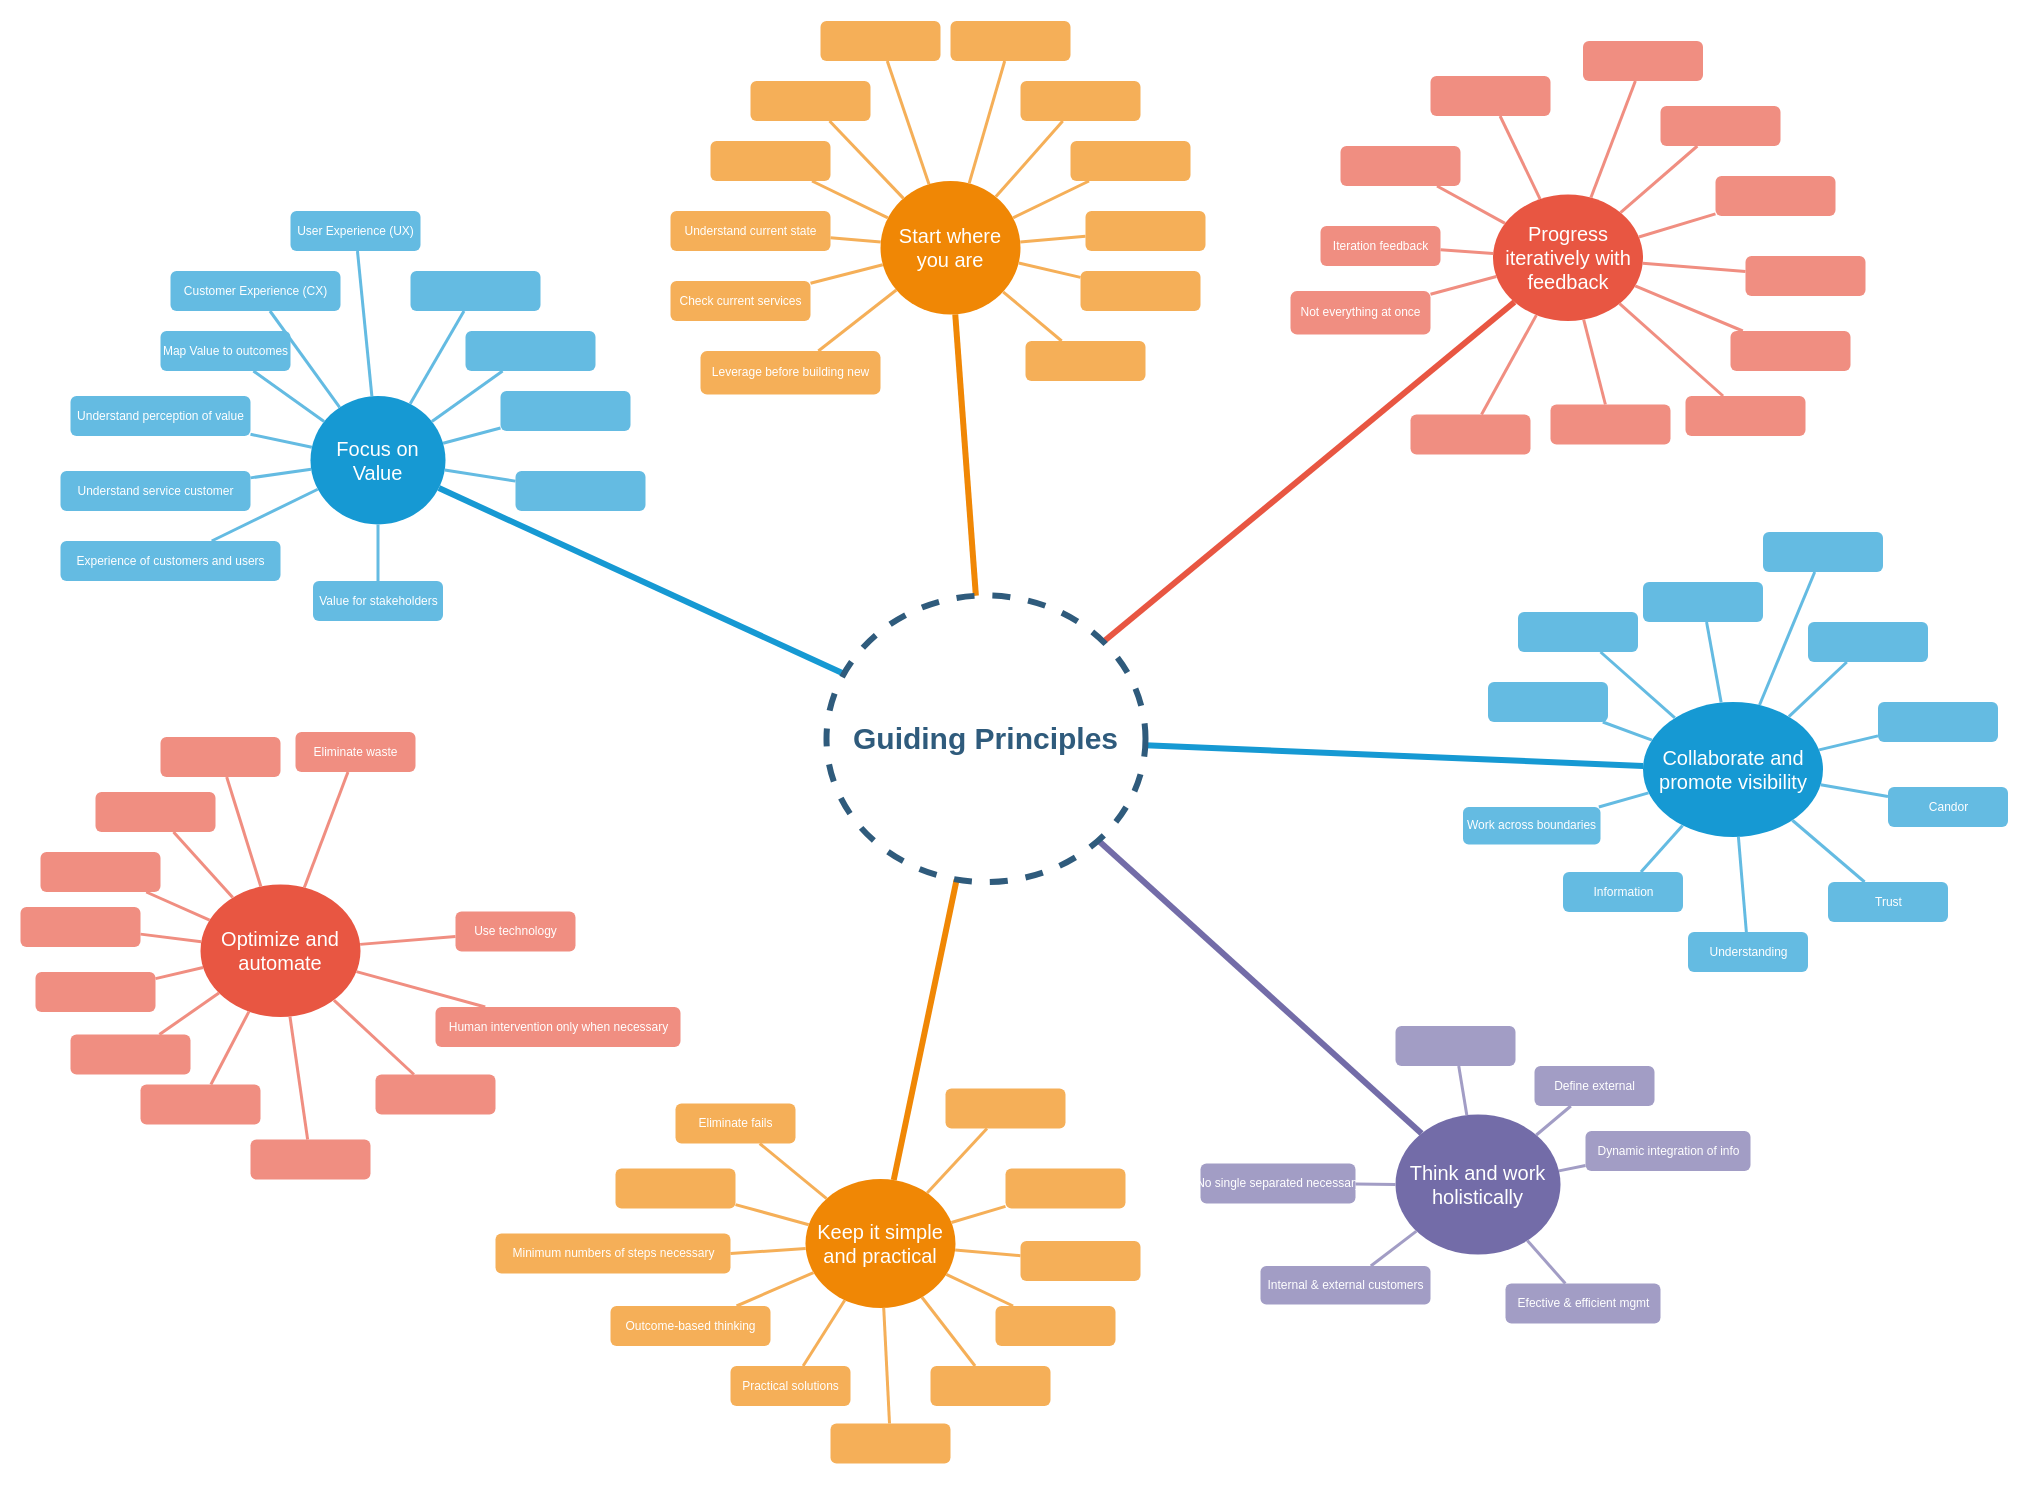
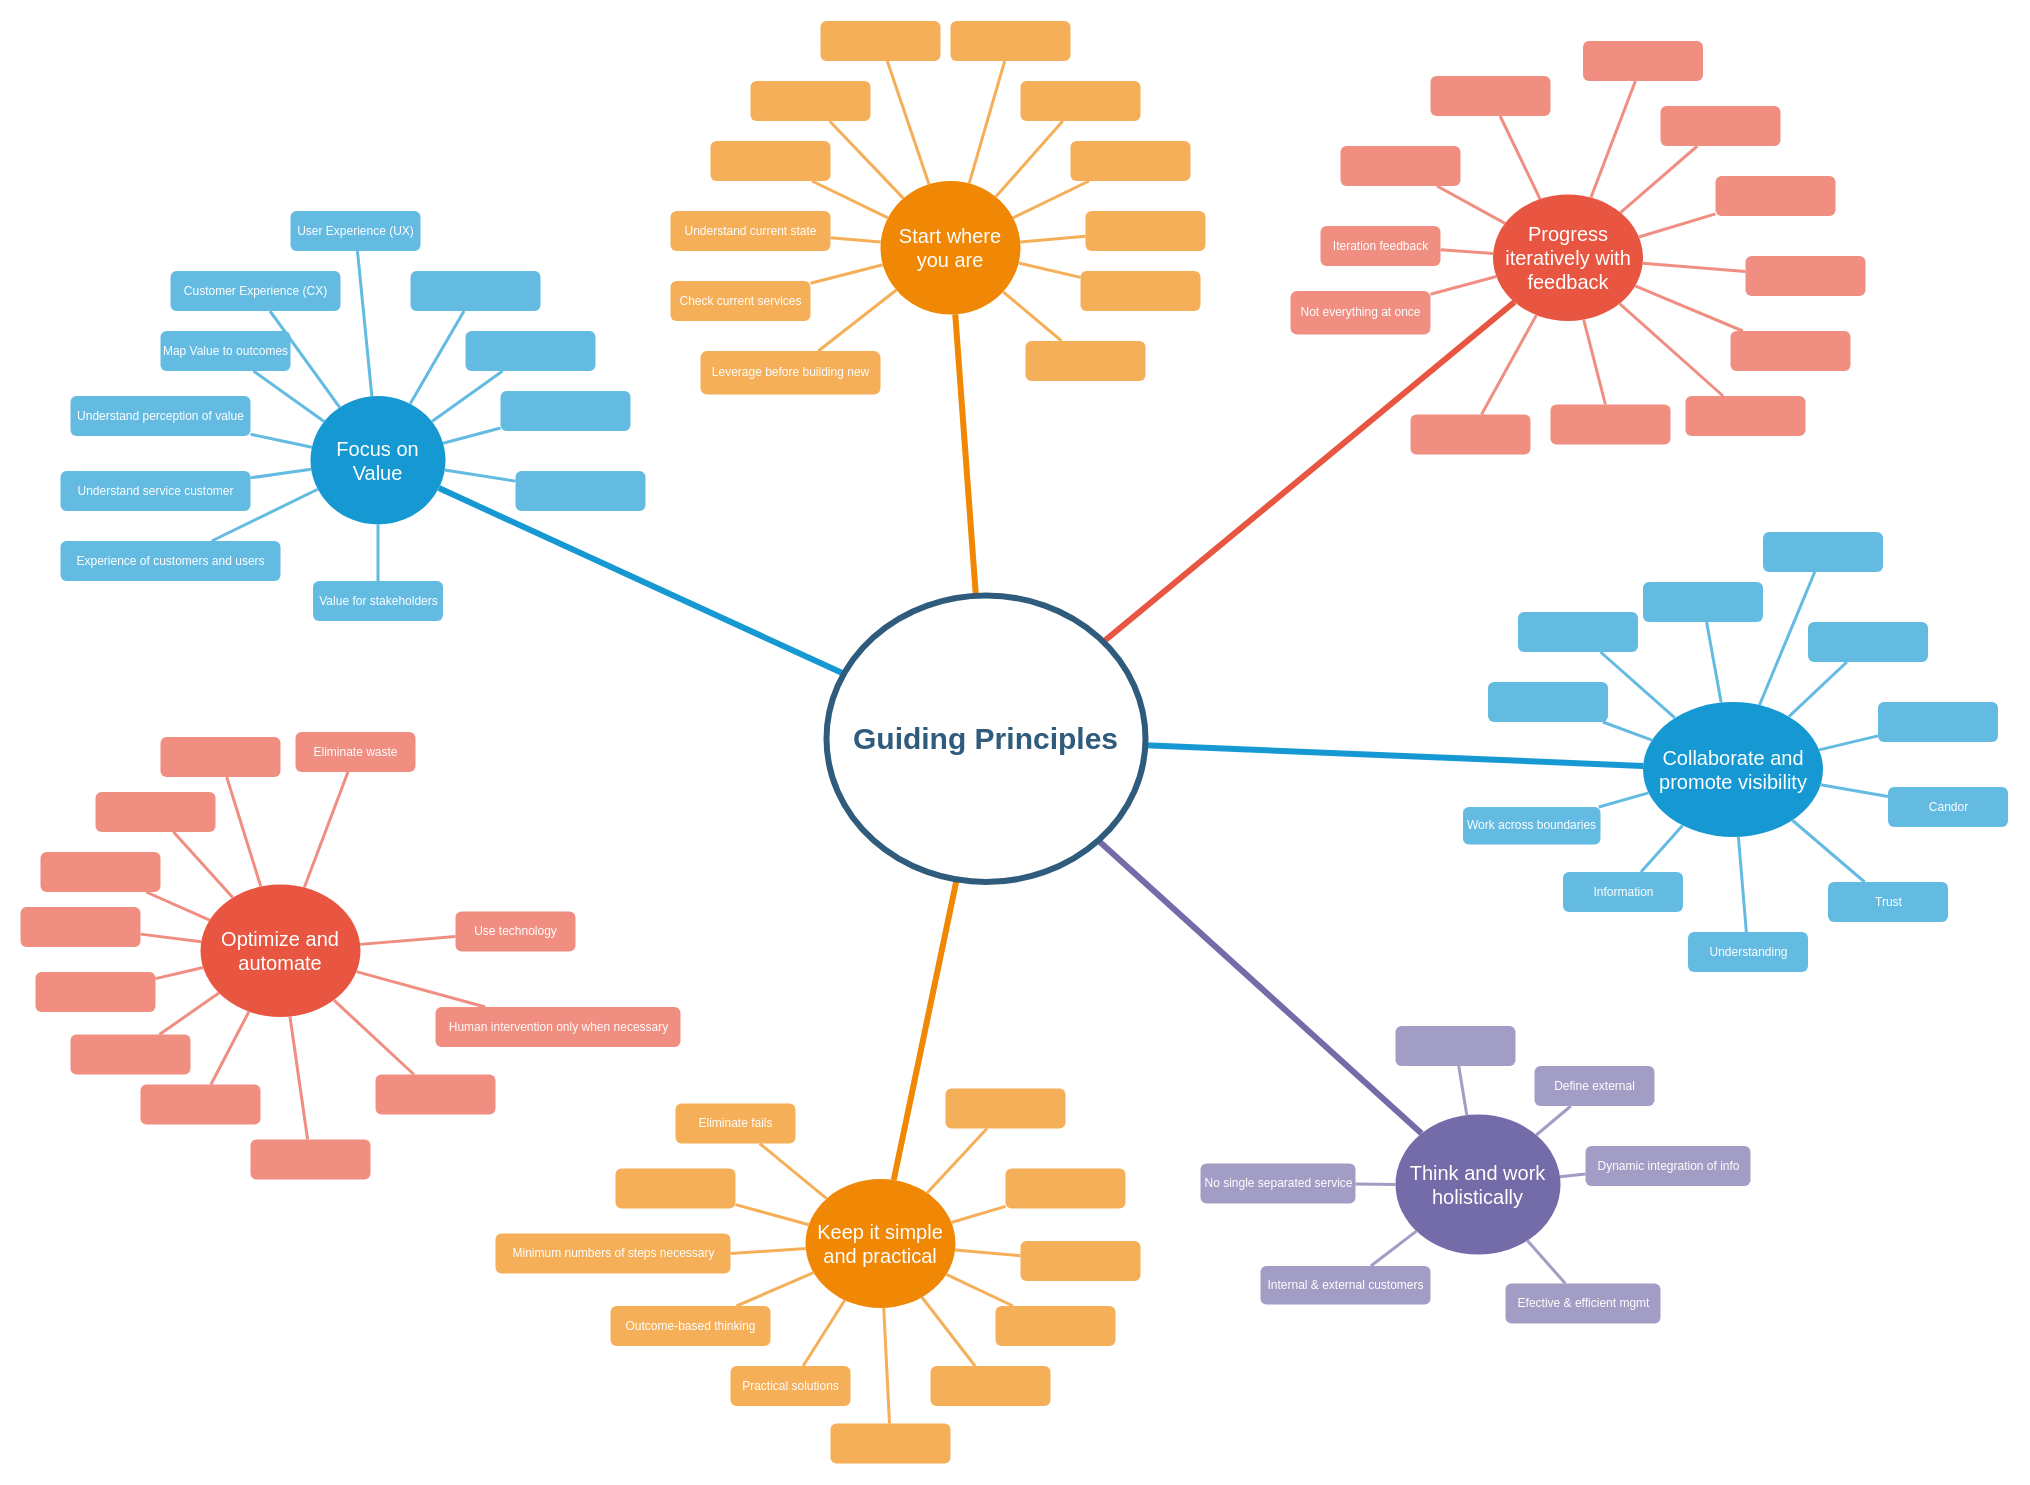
(986, 739) -> (986, 739)
(1668, 1151) -> (1668, 1166)
(1279, 1184) -> (1279, 1184)
